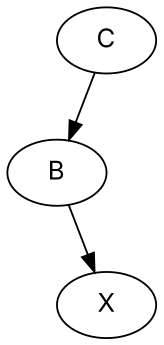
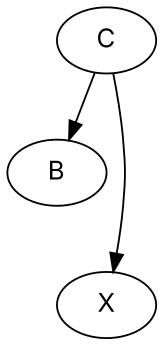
(78, 230) -> (125, 163)
